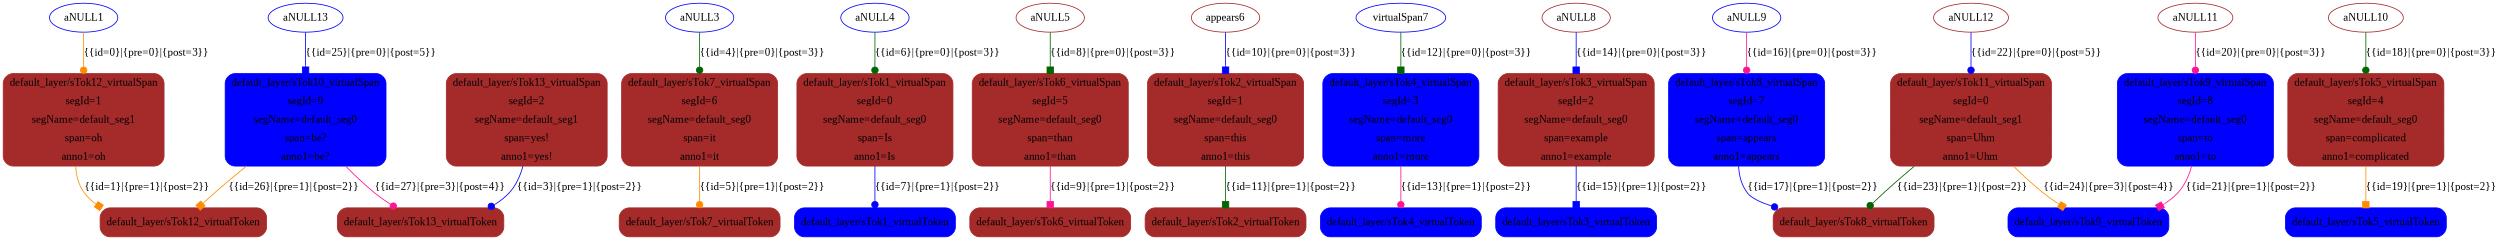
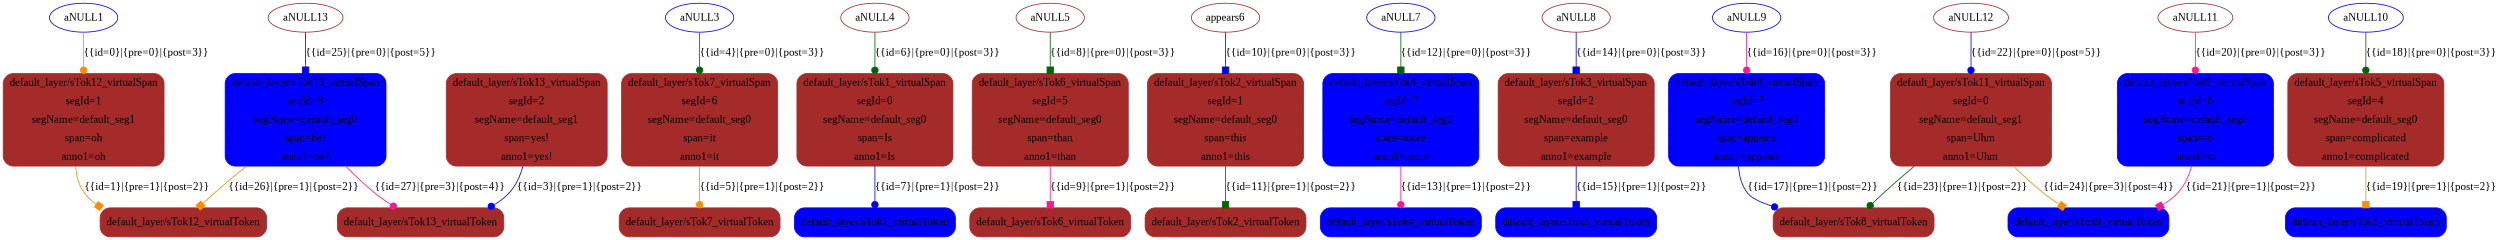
(306, 18) -> (306, 18)
(875, 18) -> (875, 18)
(1401, 18) -> (1401, 18)
(2366, 18) -> (2366, 18)
